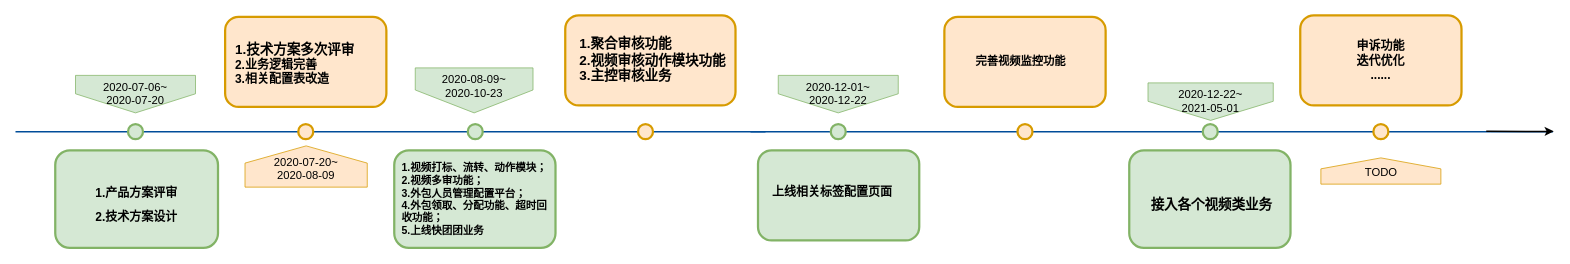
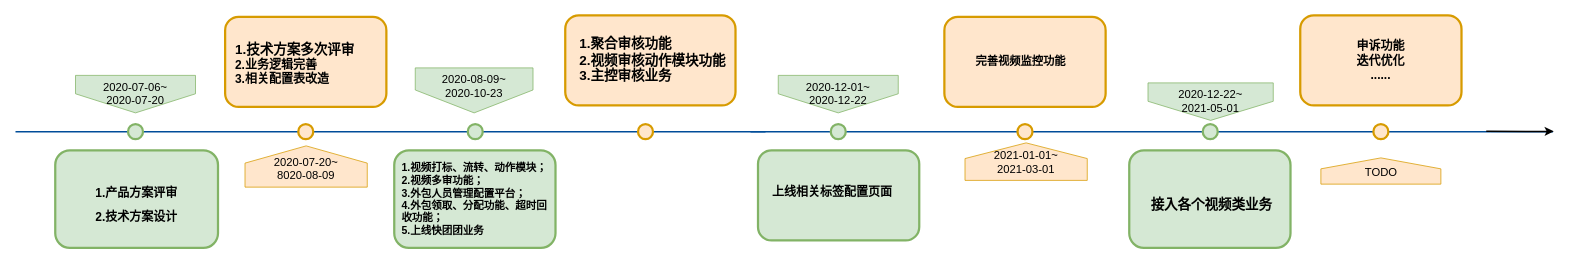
none -> (1026, 162)
(306, 168) -> (306, 168)
